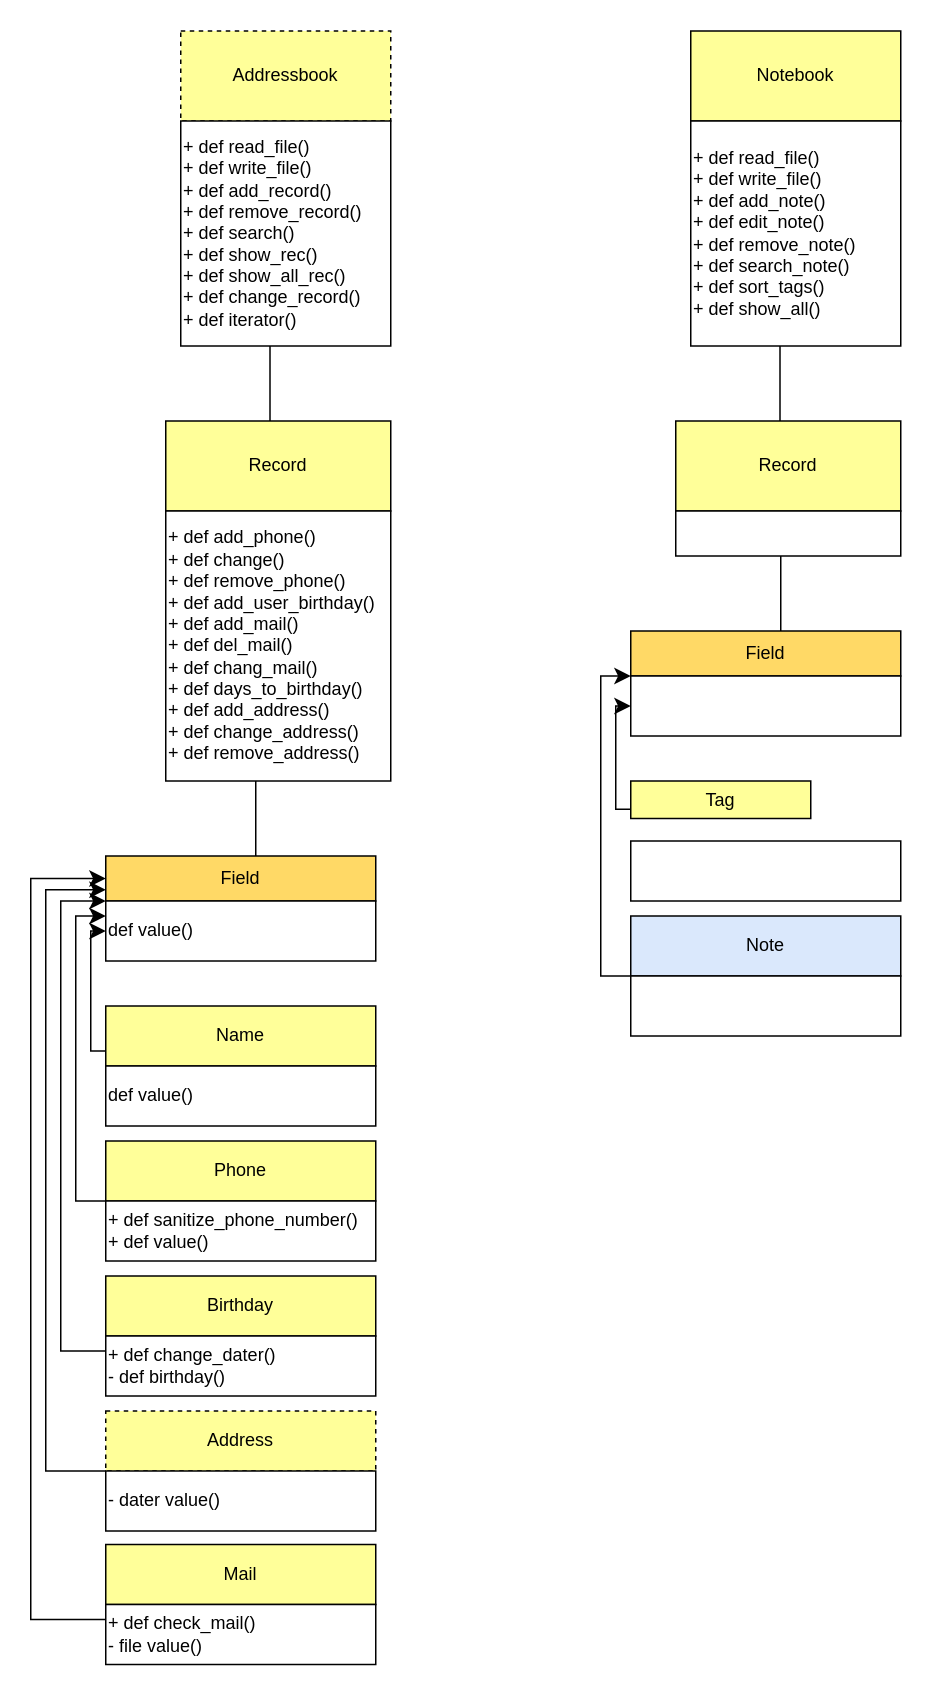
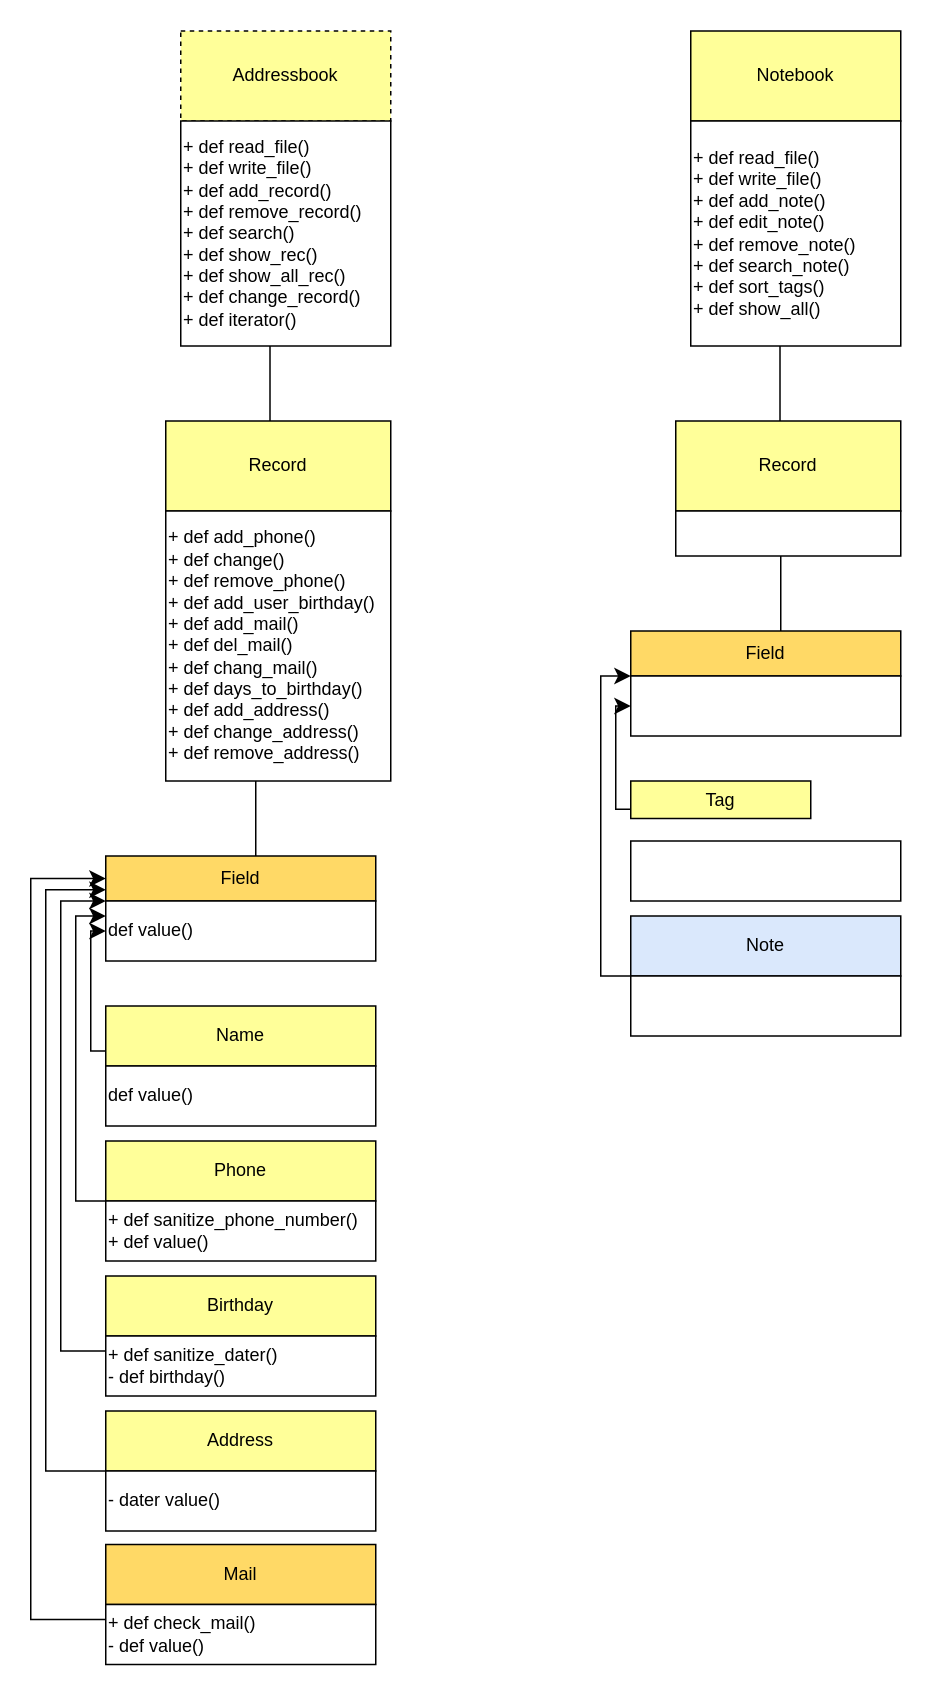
(205, 1366) -> (210, 1366)
(241, 1441) -> (241, 1441)
(241, 1574) -> (241, 1574)
(190, 1634) -> (190, 1634)
